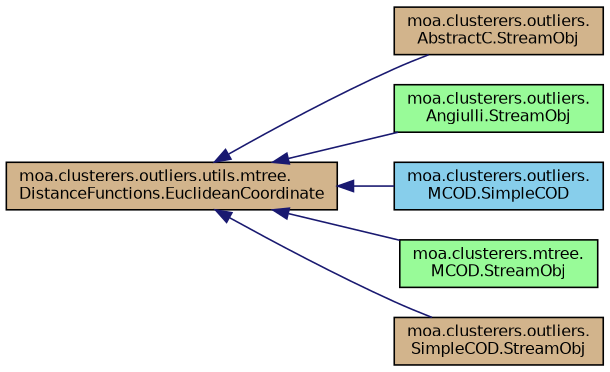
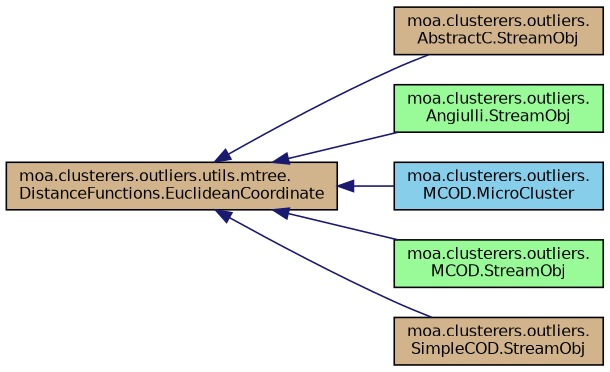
(499, 186) -> (499, 186)
(499, 264) -> (499, 264)
